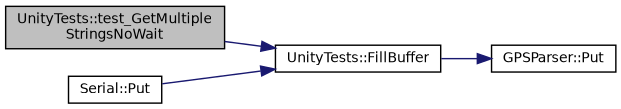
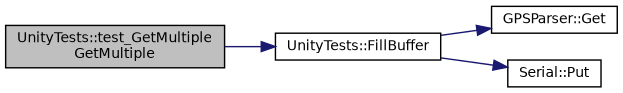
(115, 28) -> (115, 47)
(554, 59) -> (554, 20)
(212, 77) -> (467, 62)
